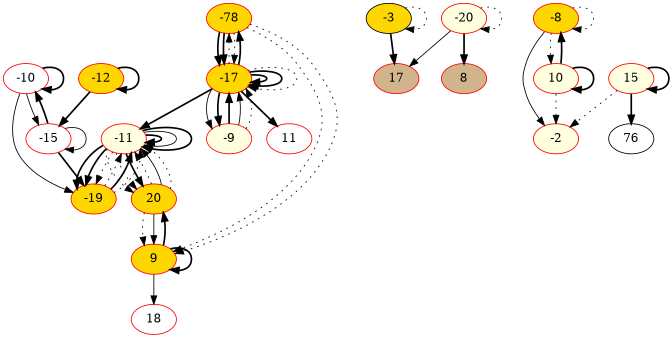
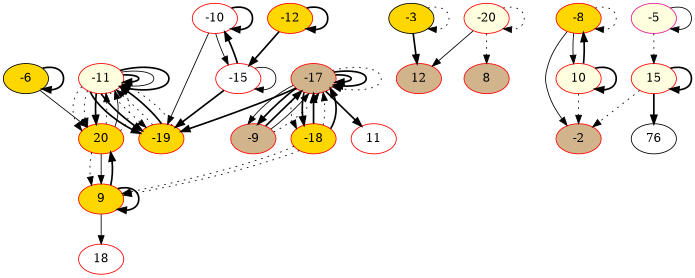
(229, 18) -> (314, 139)
none -> (654, 18)
(464, 44) -> (487, 44)
(550, 44) -> (573, 44)
none -> (26, 79)
(229, 79) -> (314, 79)
(396, 79) -> (419, 79)
(180, 107) -> (243, 110)
(229, 139) -> (253, 139)
(556, 139) -> (579, 139)
